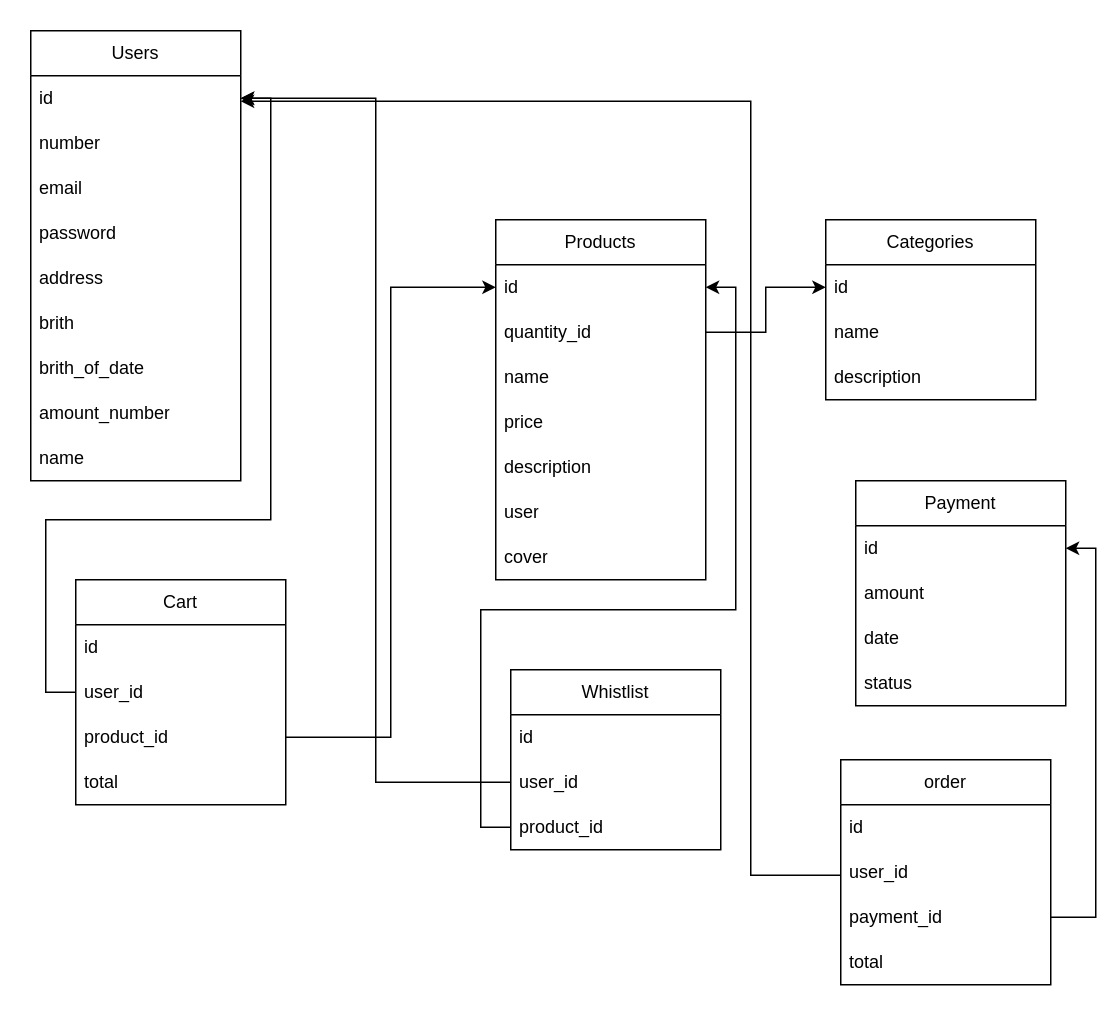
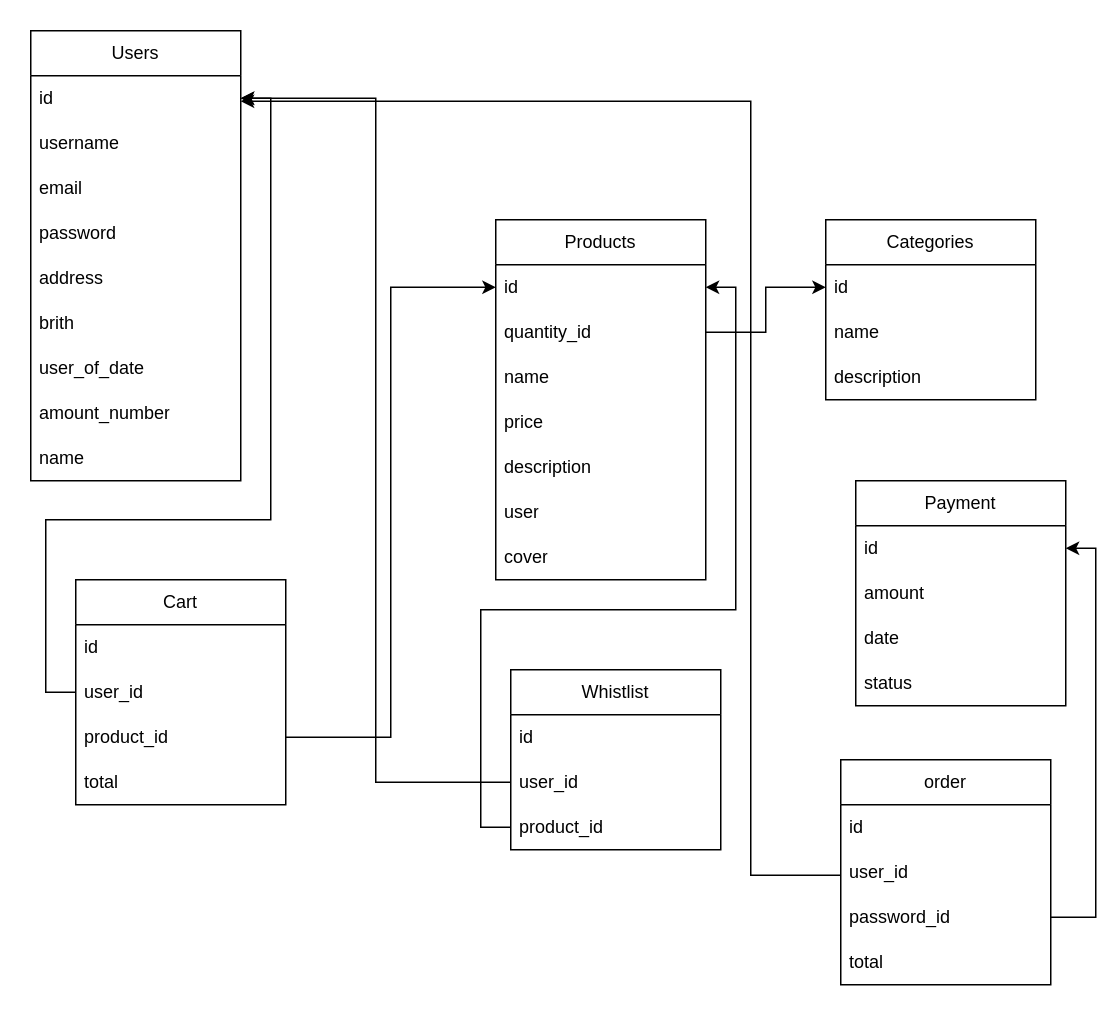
(70, 143) -> (80, 143)
(103, 368) -> (100, 368)
(898, 917) -> (903, 917)
